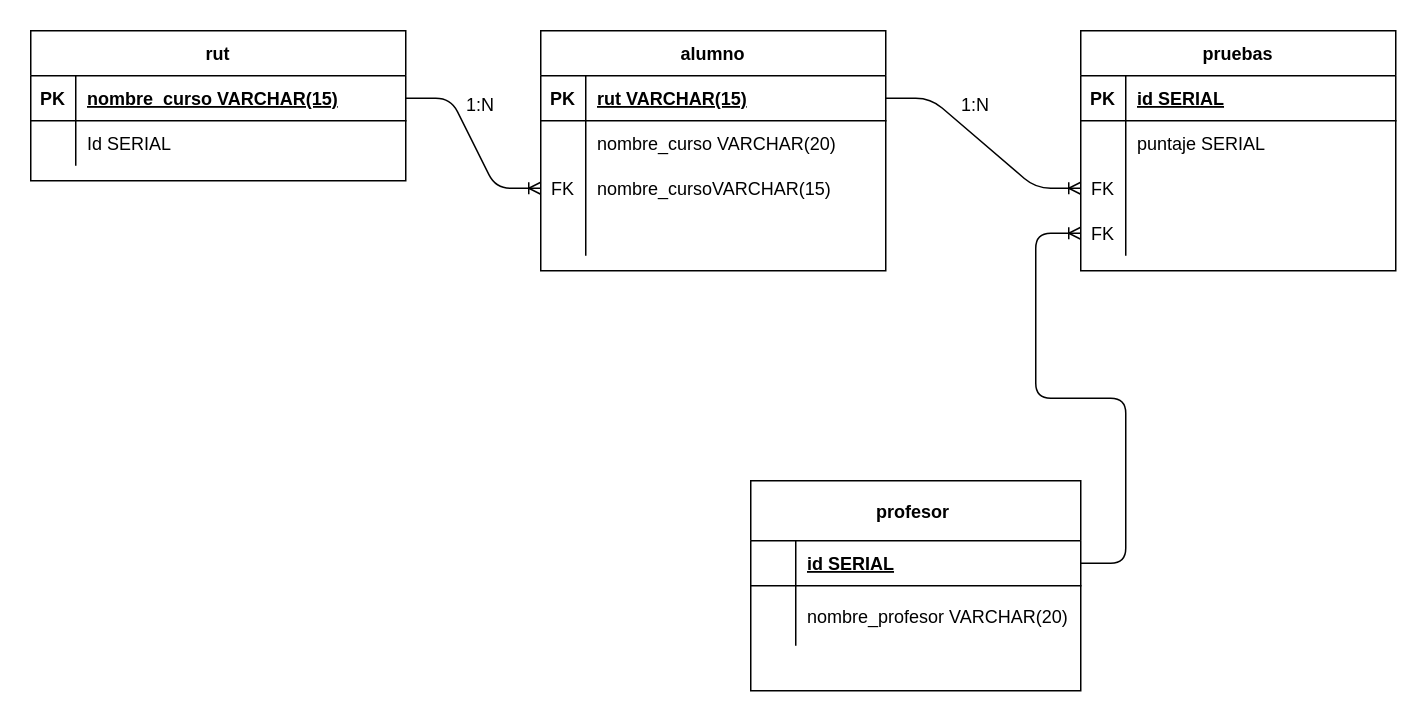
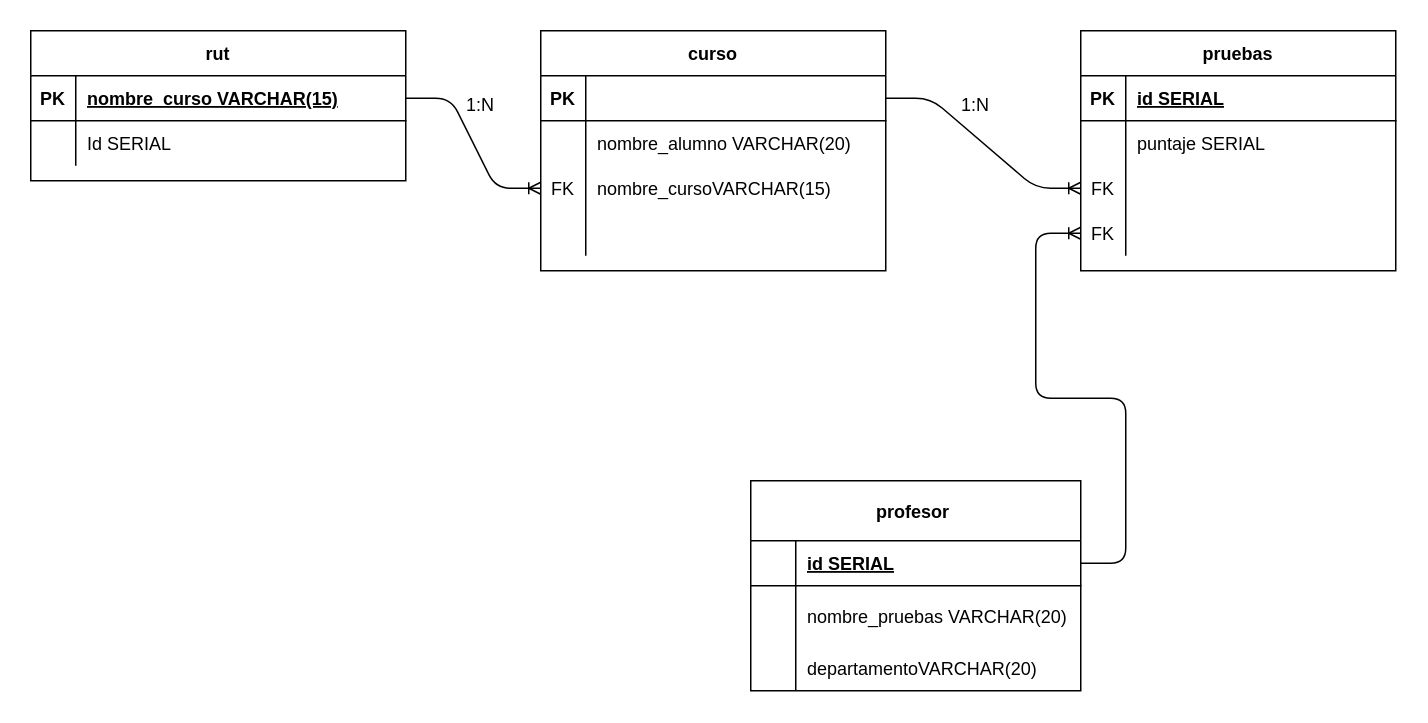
(713, 54) -> (713, 54)
(736, 98) -> none
(716, 144) -> (718, 144)
(941, 617) -> (936, 617)
none -> (938, 668)
